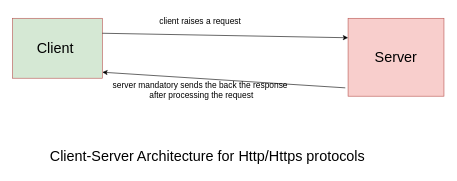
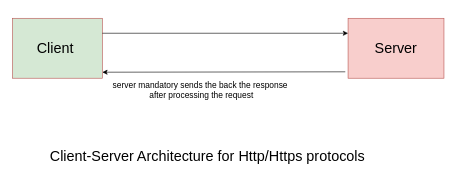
(201, 21) -> none
(396, 57) -> (396, 48)
